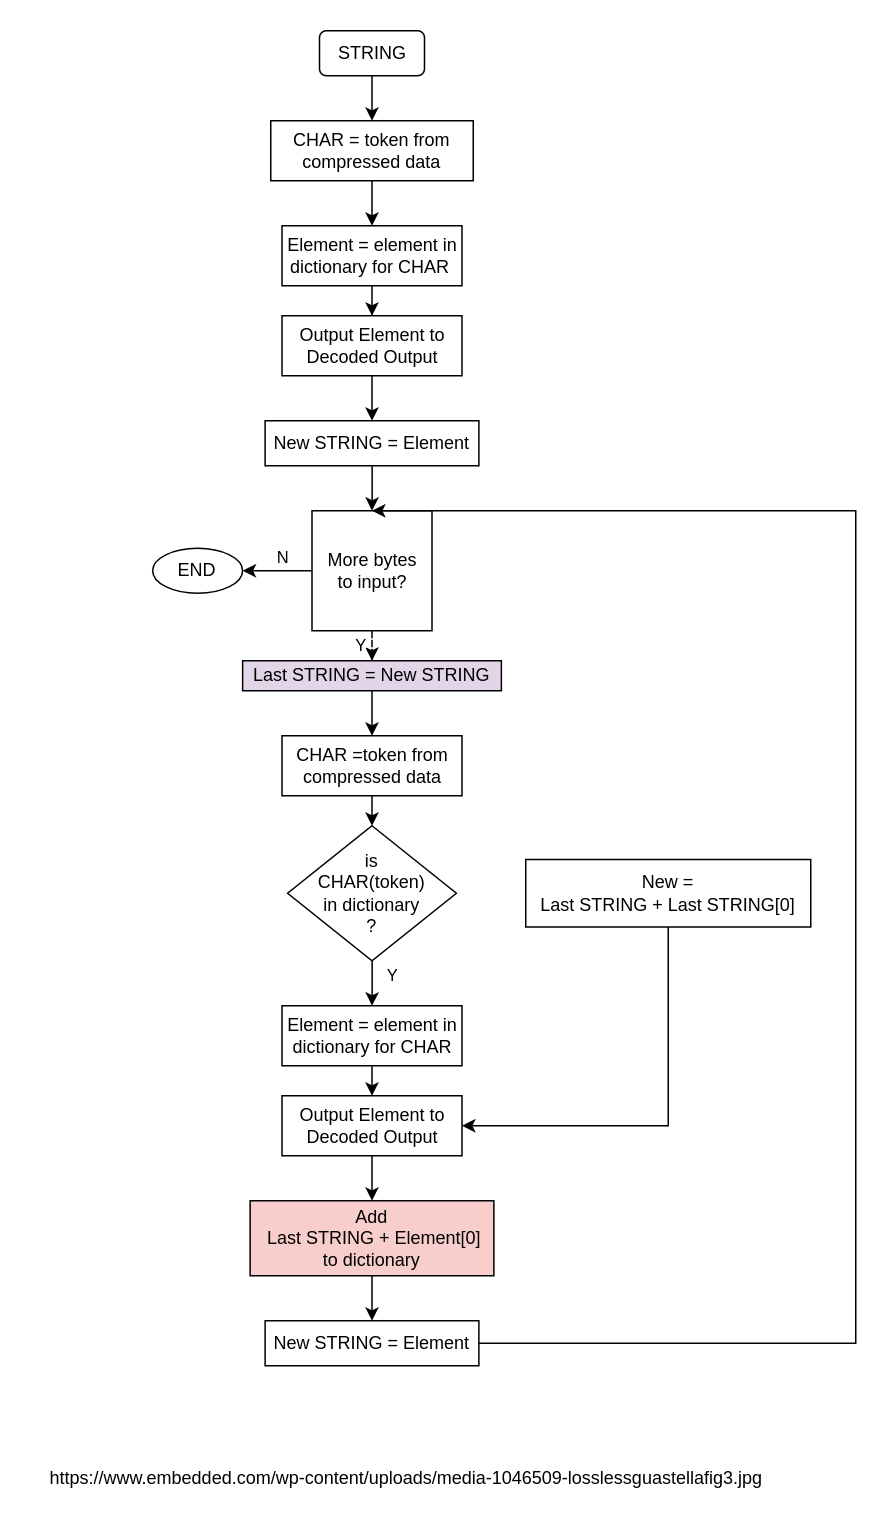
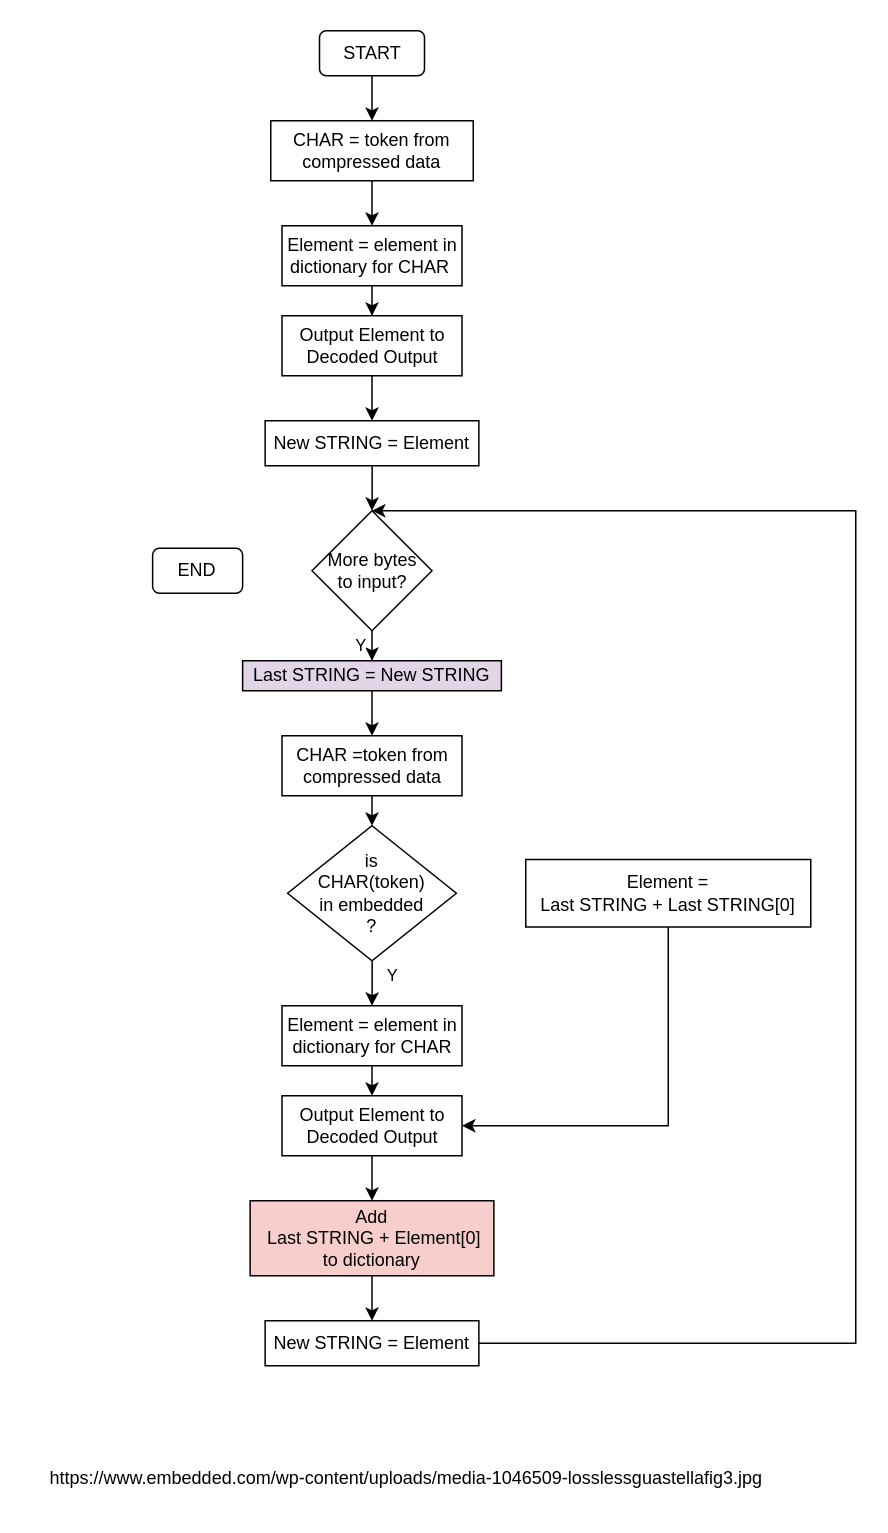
(373, 53) -> (373, 53)
(198, 571) -> (198, 571)
(283, 571) -> none
(372, 571) -> (372, 571)
(372, 631) -> (372, 631)
(372, 893) -> (372, 893)
(668, 893) -> (668, 893)
